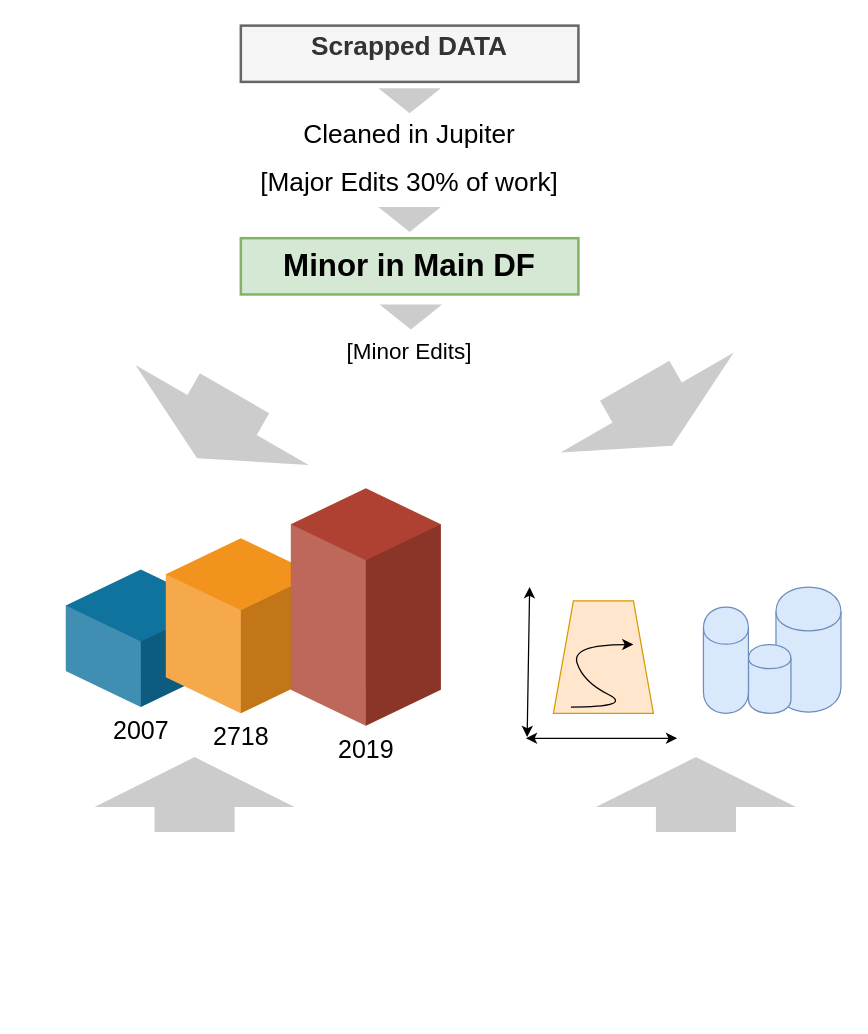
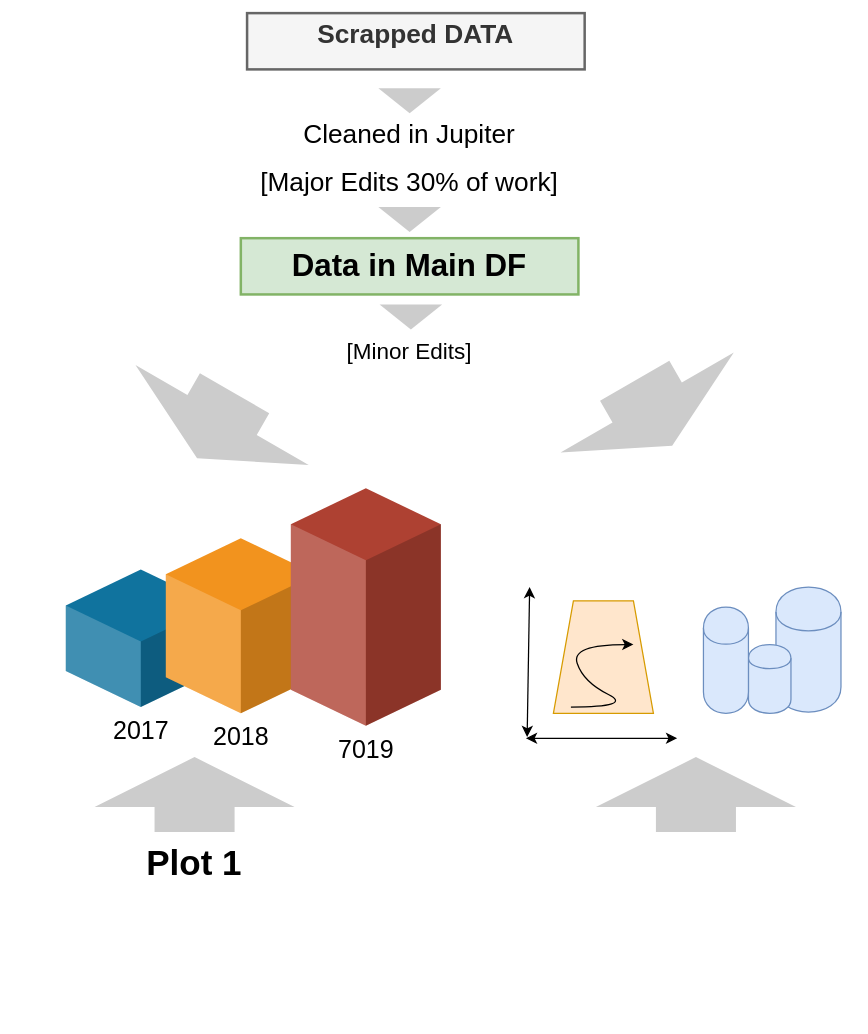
(409, 54) -> (416, 41)
(409, 244) -> (409, 244)
(141, 731) -> (141, 731)
(241, 737) -> (241, 737)
(366, 749) -> (366, 749)
none -> (194, 919)
